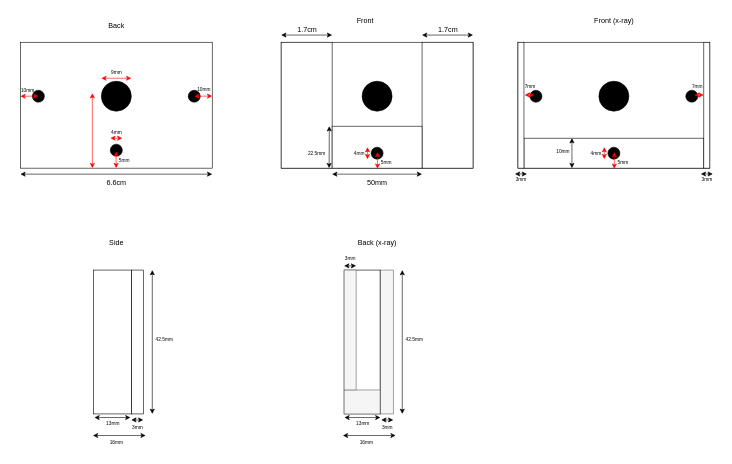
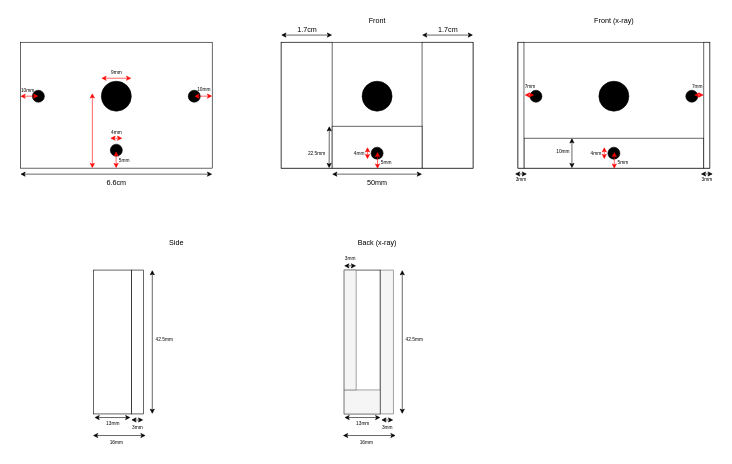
(365, 21) -> (377, 21)
(116, 26) -> none
(116, 243) -> (176, 243)
